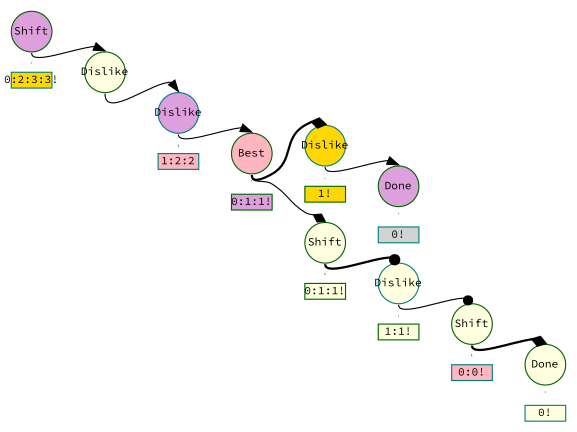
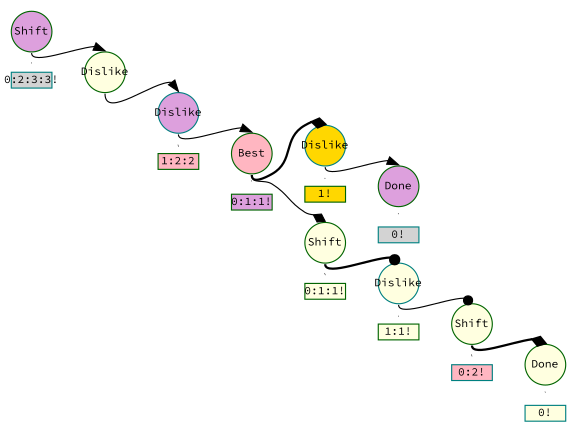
(32, 80) -> (32, 80)
(178, 161) -> (178, 161)
(472, 373) -> (472, 373)
